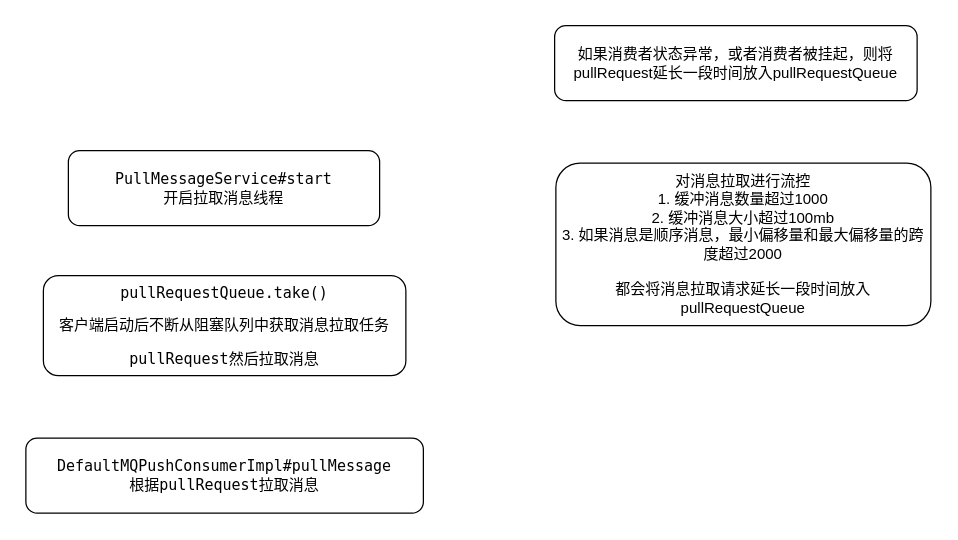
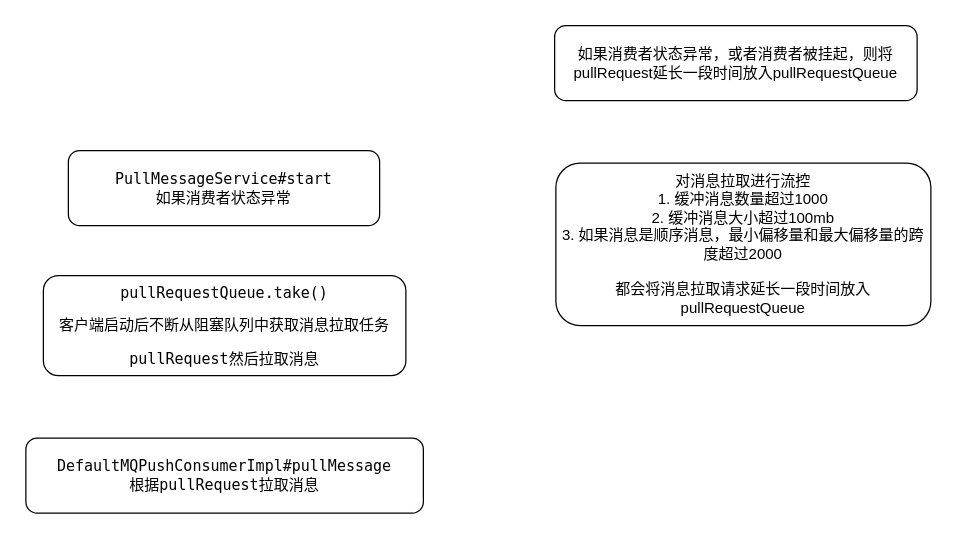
(224, 188) -> (224, 188)
